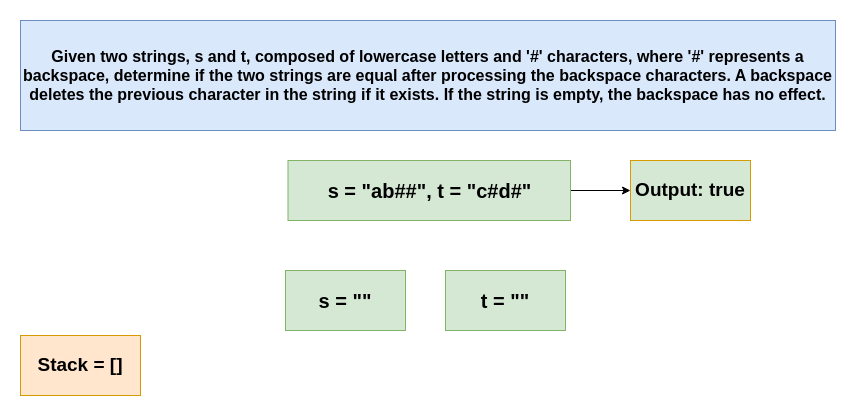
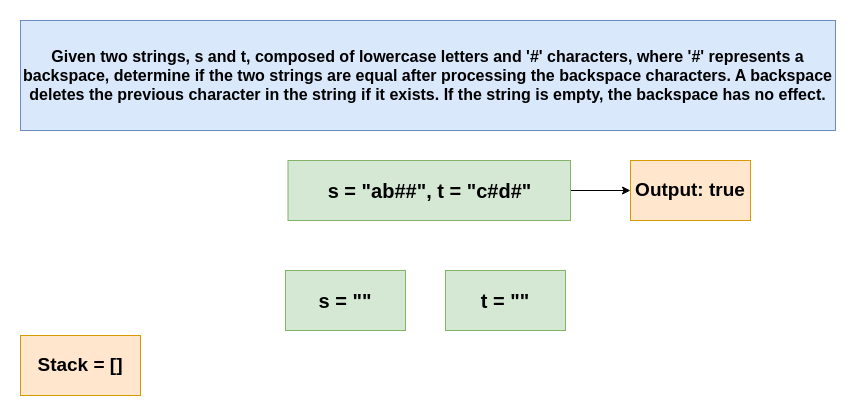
(691, 191) -> (691, 191)
